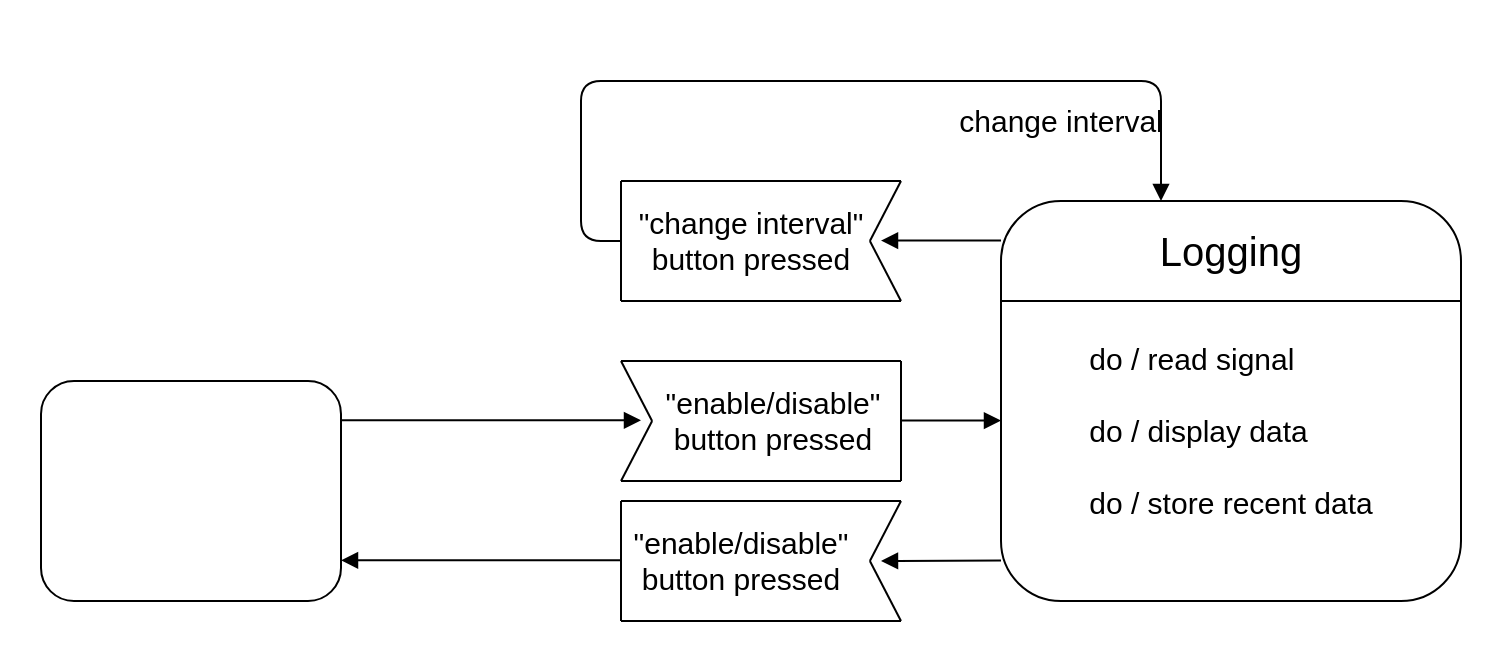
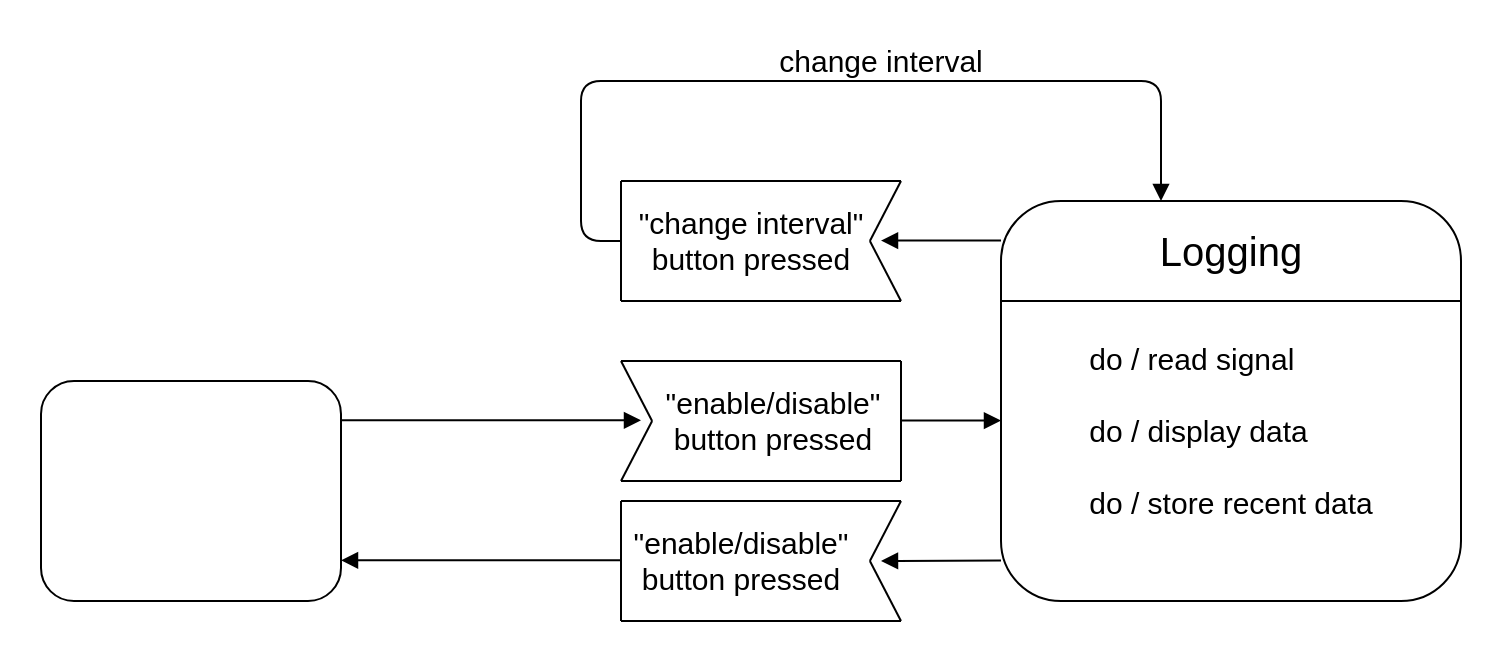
(1061, 121) -> (881, 61)
